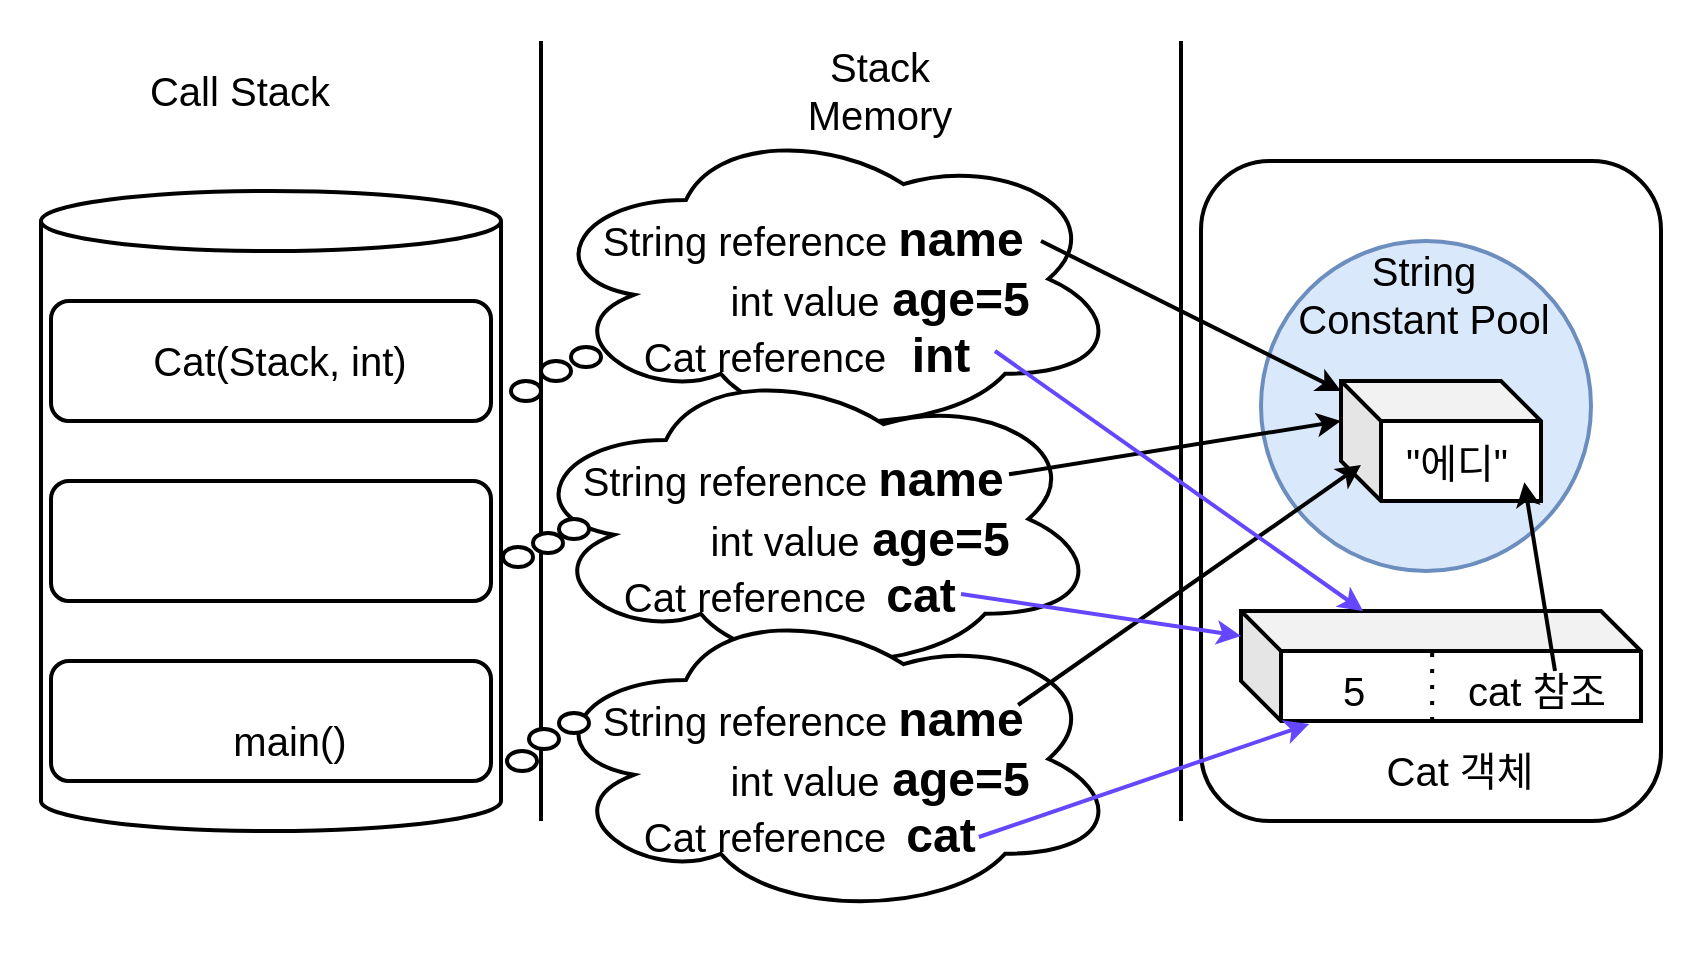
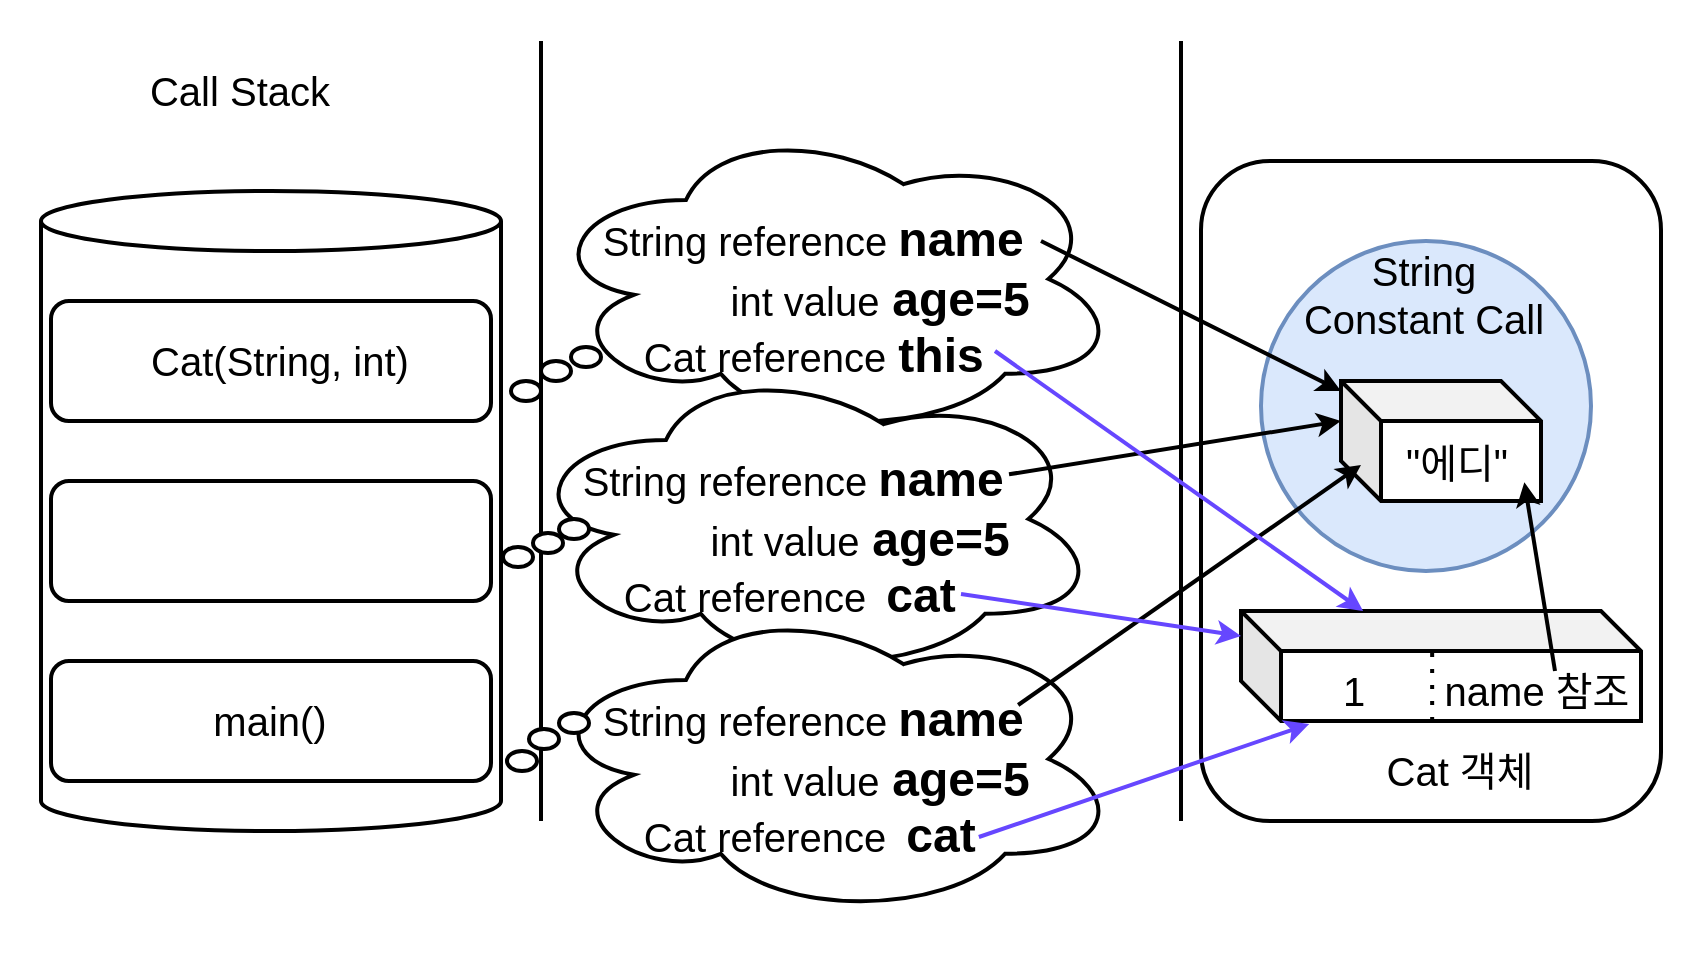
(881, 91) -> none
(1425, 295) -> (1425, 295)
(942, 357) -> (942, 357)
(281, 361) -> (281, 361)
(1355, 691) -> (1355, 691)
(1538, 691) -> (1538, 691)
(291, 741) -> (271, 721)
